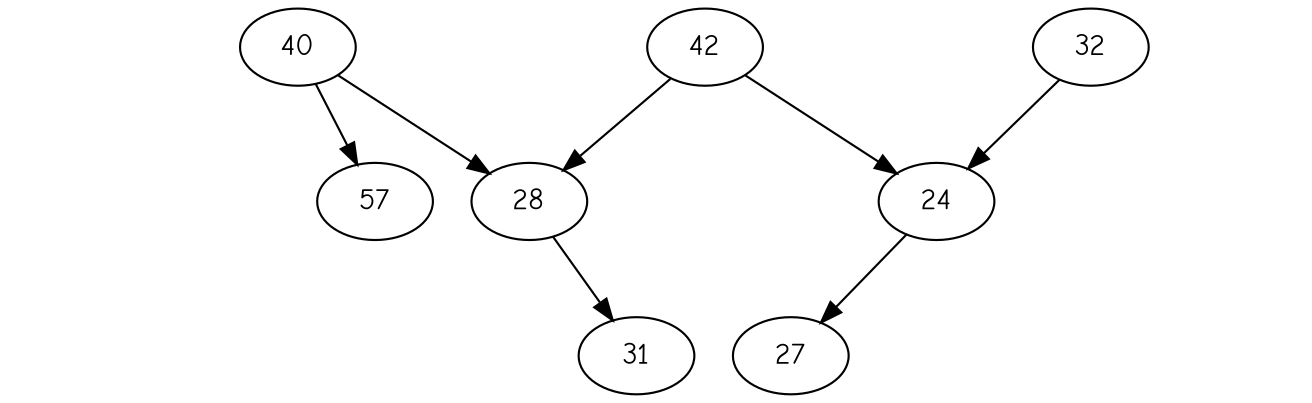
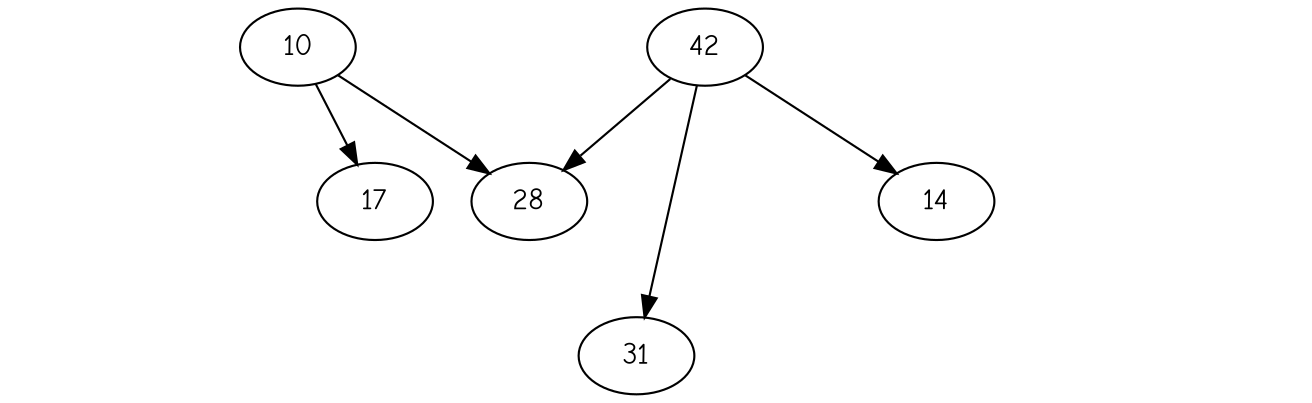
(298, 47) -> (298, 47)
(1091, 47) -> none
(375, 201) -> (375, 201)
(937, 201) -> (937, 201)
(577, 270) -> (673, 191)
(791, 356) -> none
